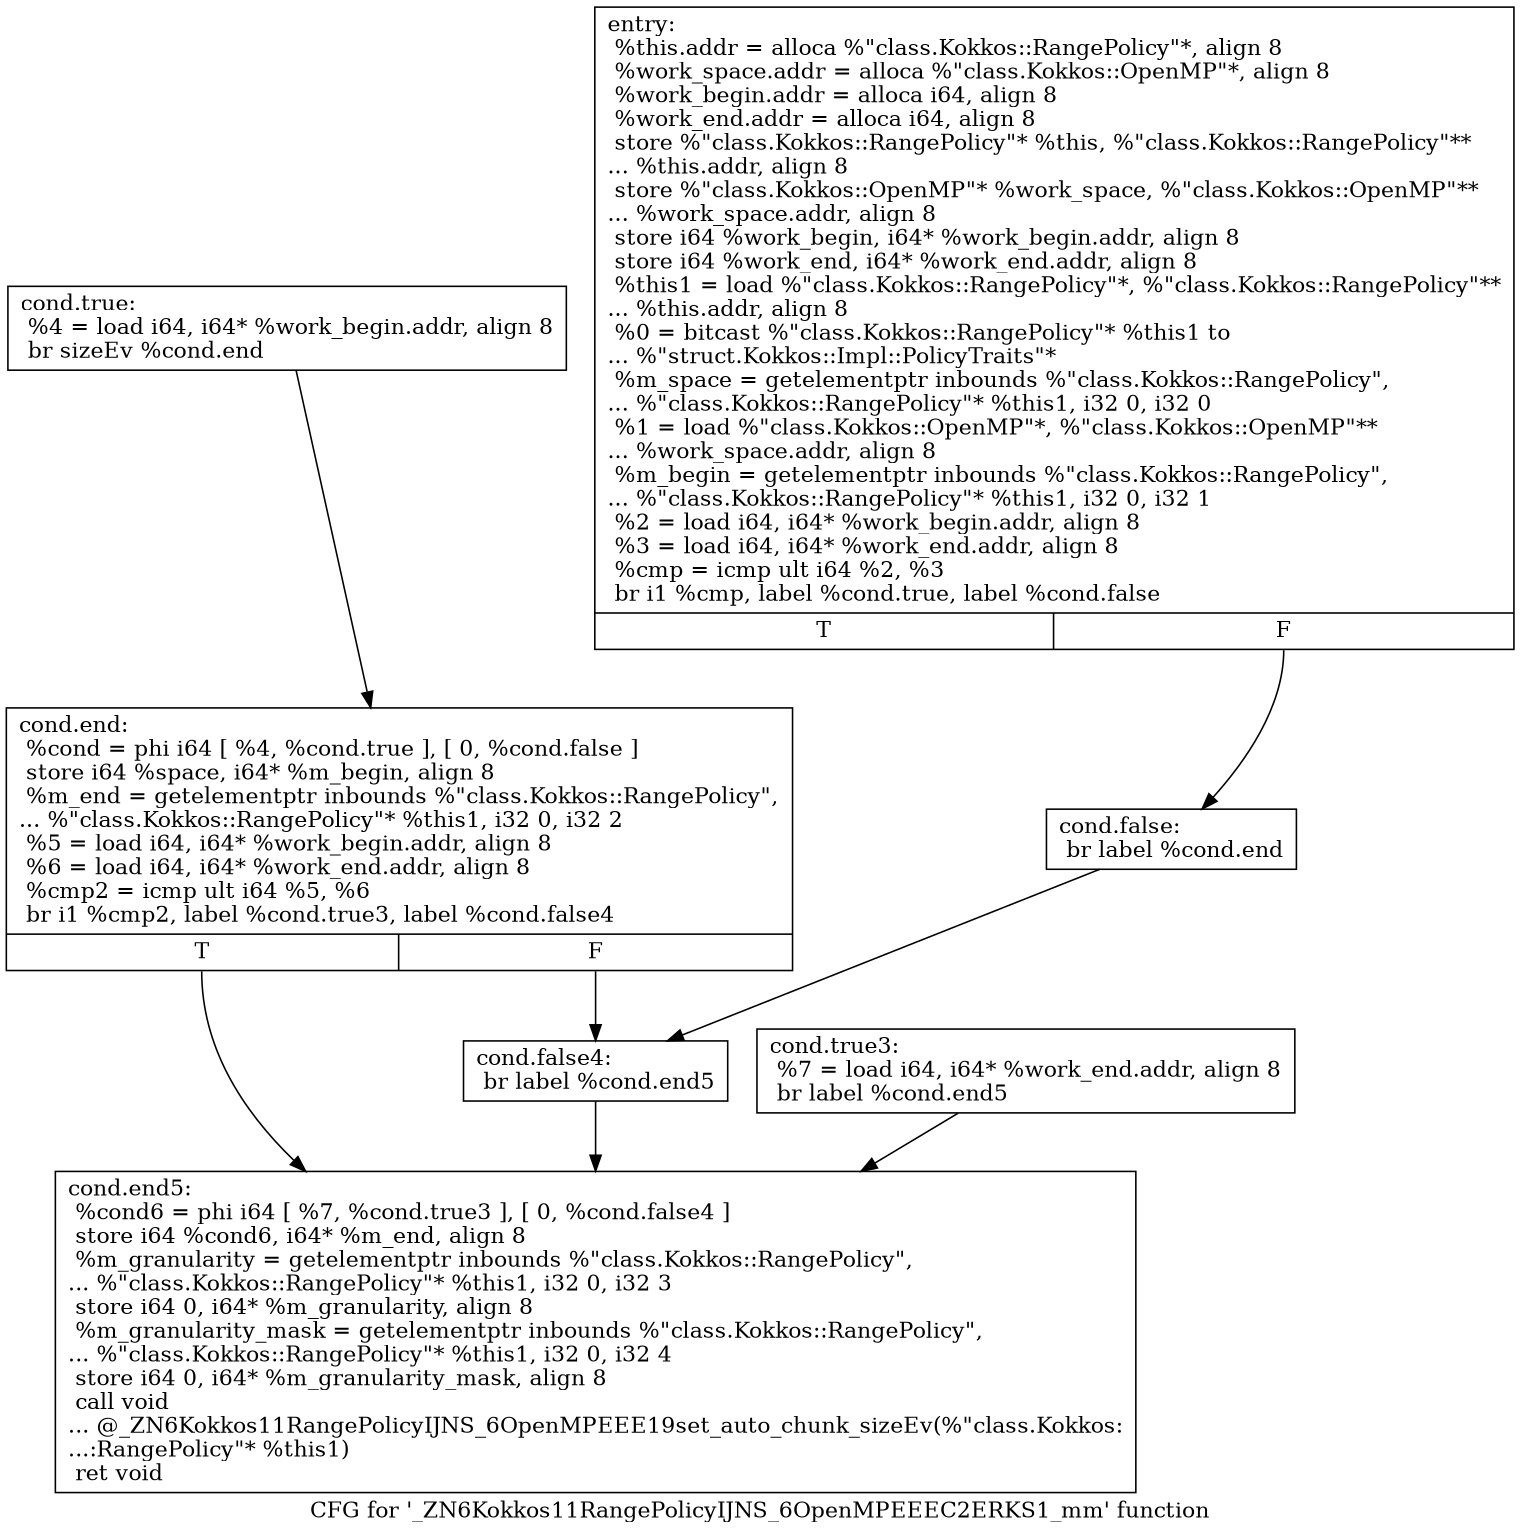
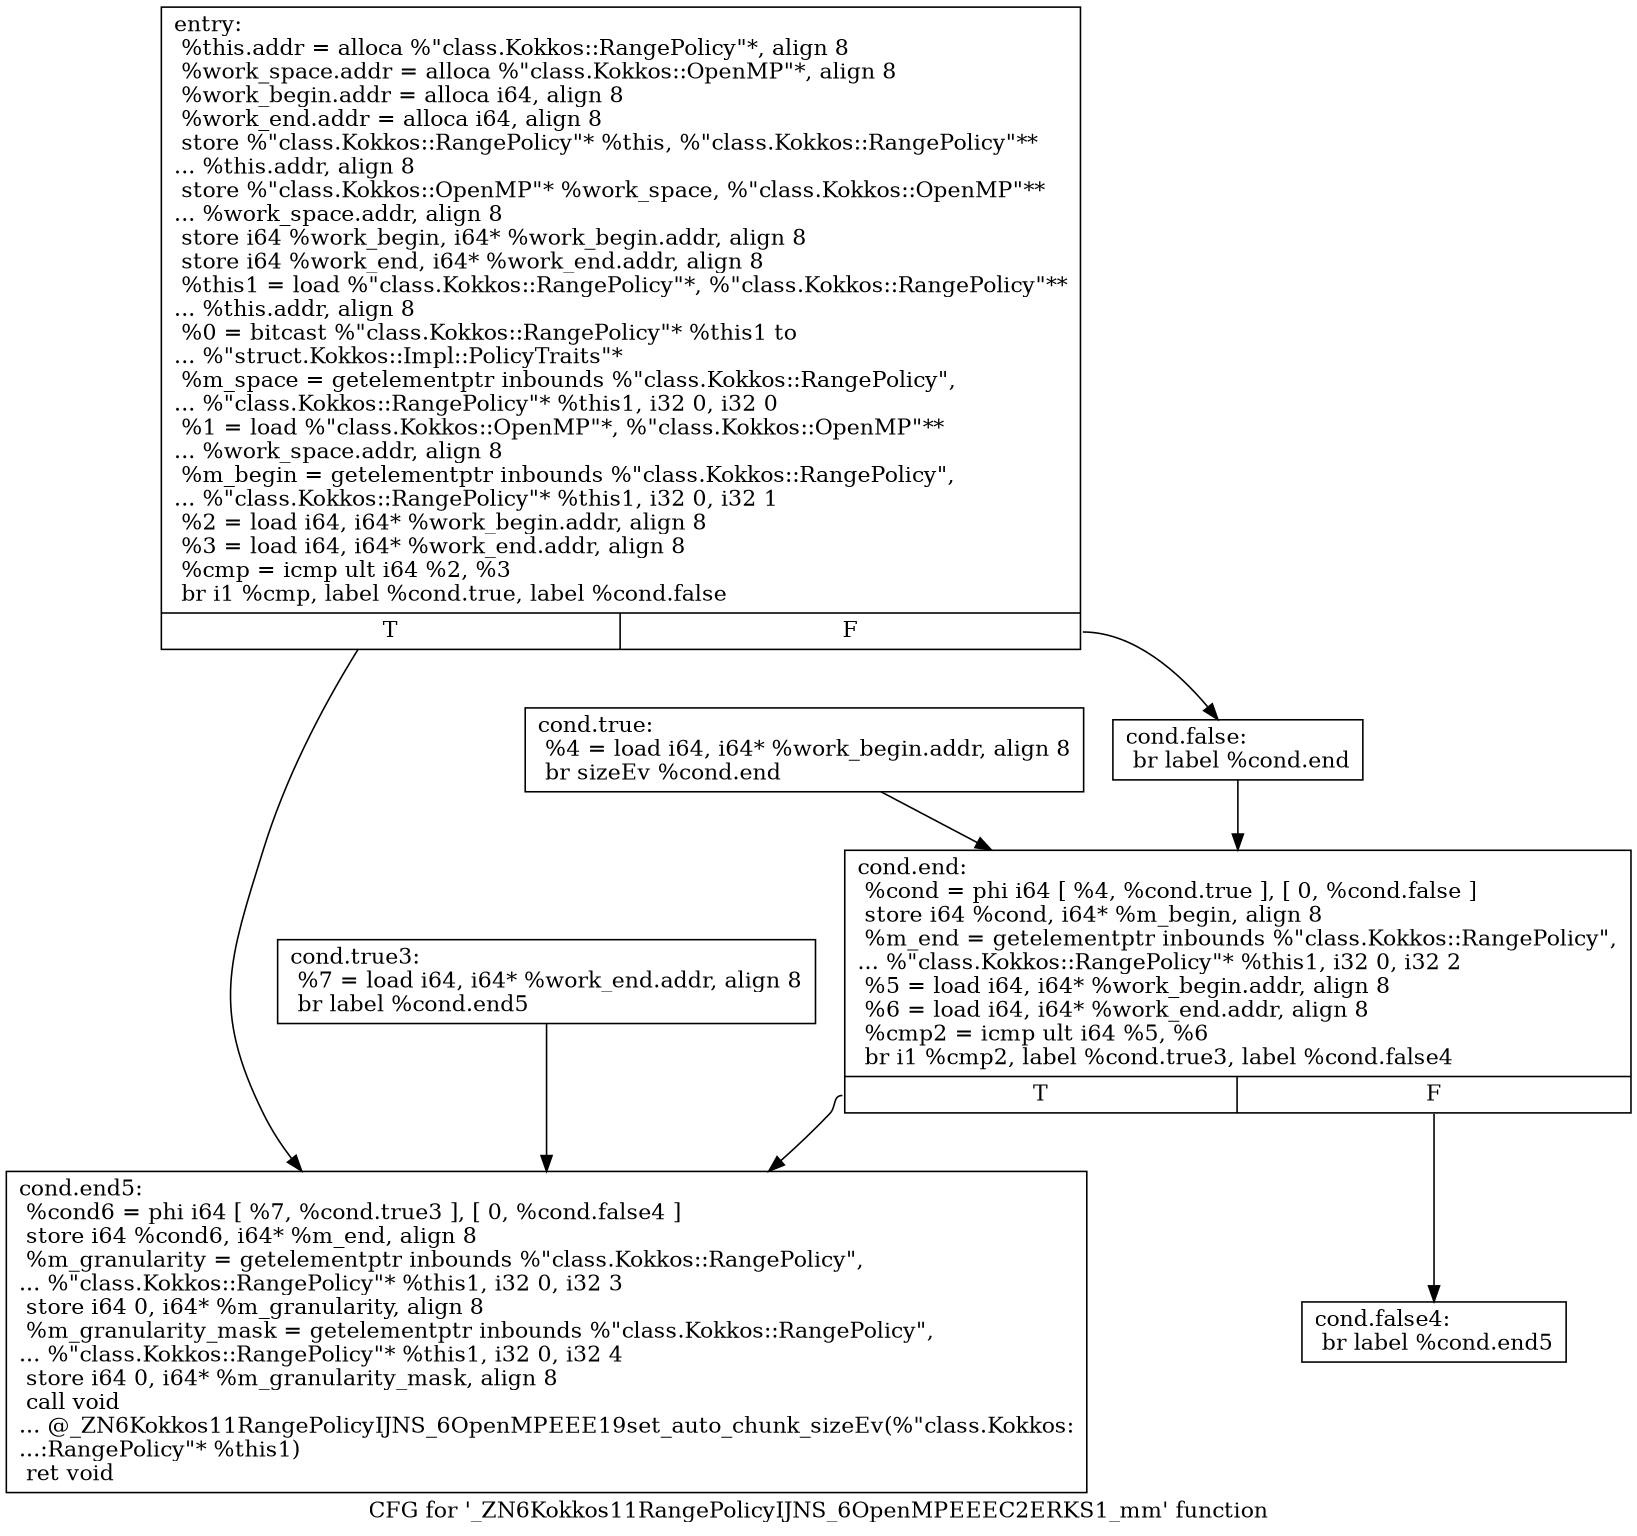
(257, 773) -> (1091, 915)
(891, 952) -> (1238, 807)
(596, 1128) -> (248, 900)
